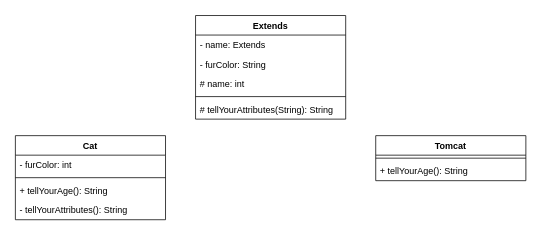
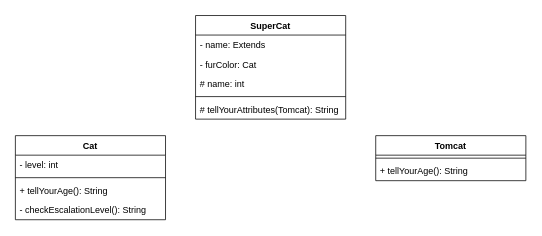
(270, 26) -> (270, 26)
(239, 65) -> (233, 65)
(281, 110) -> (282, 110)
(51, 165) -> (43, 165)
(87, 210) -> (92, 210)
